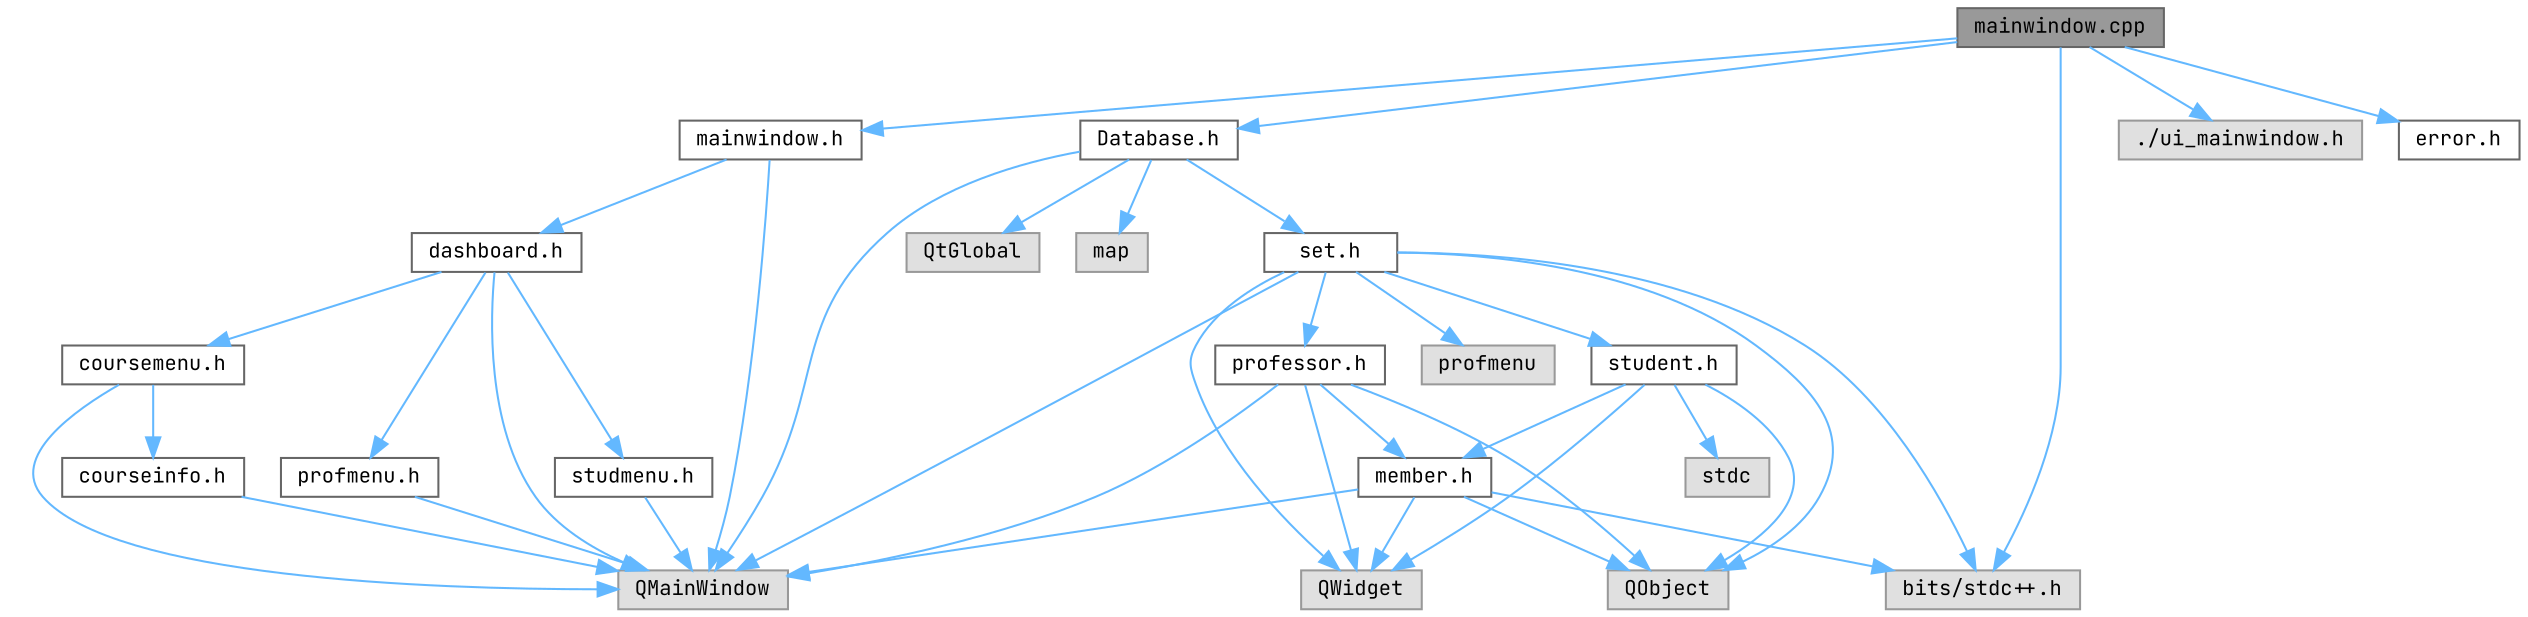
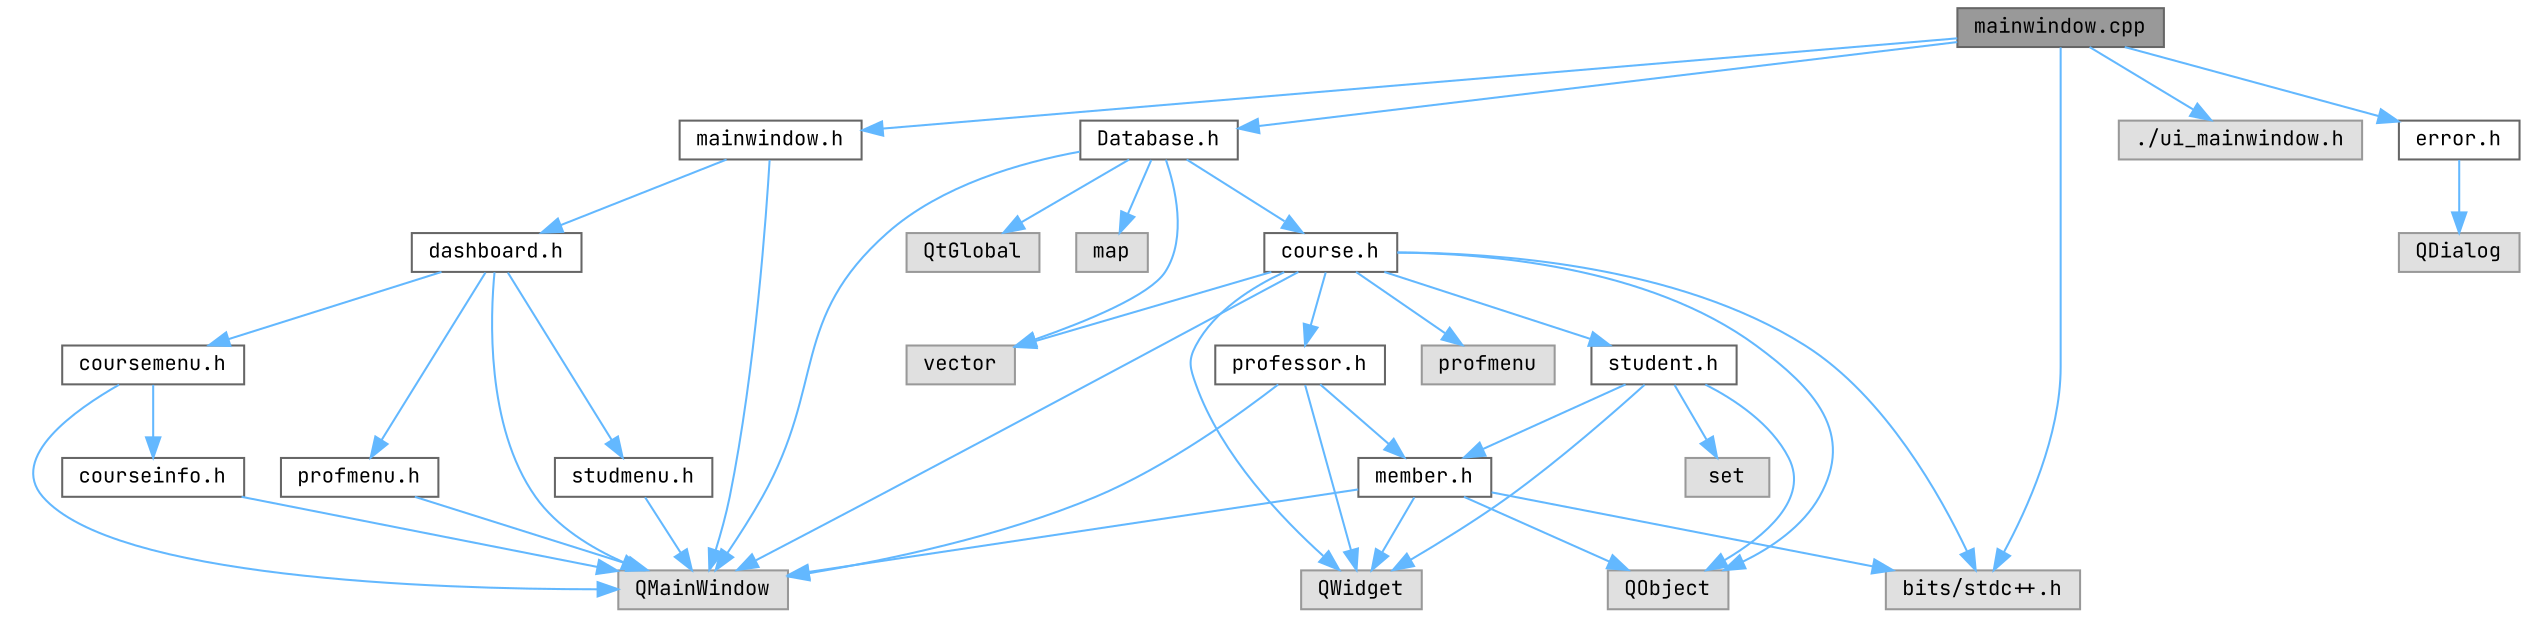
(1331, 252) -> (1331, 252)
none -> (2459, 252)
none -> (961, 365)
(1502, 454) -> none
(1727, 477) -> (1727, 477)
